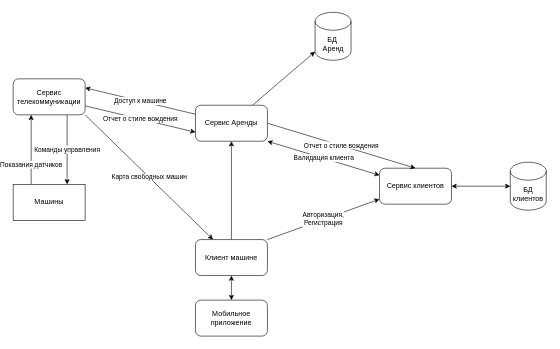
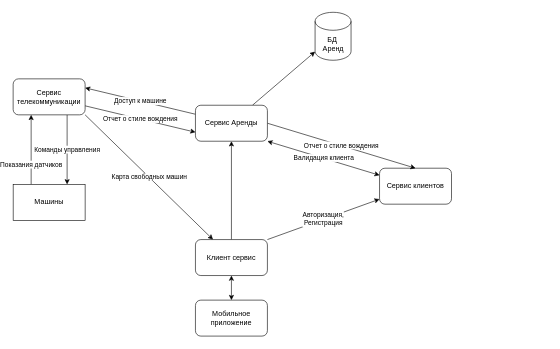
(504, 186) -> none
(528, 186) -> none
(231, 258) -> (231, 258)
